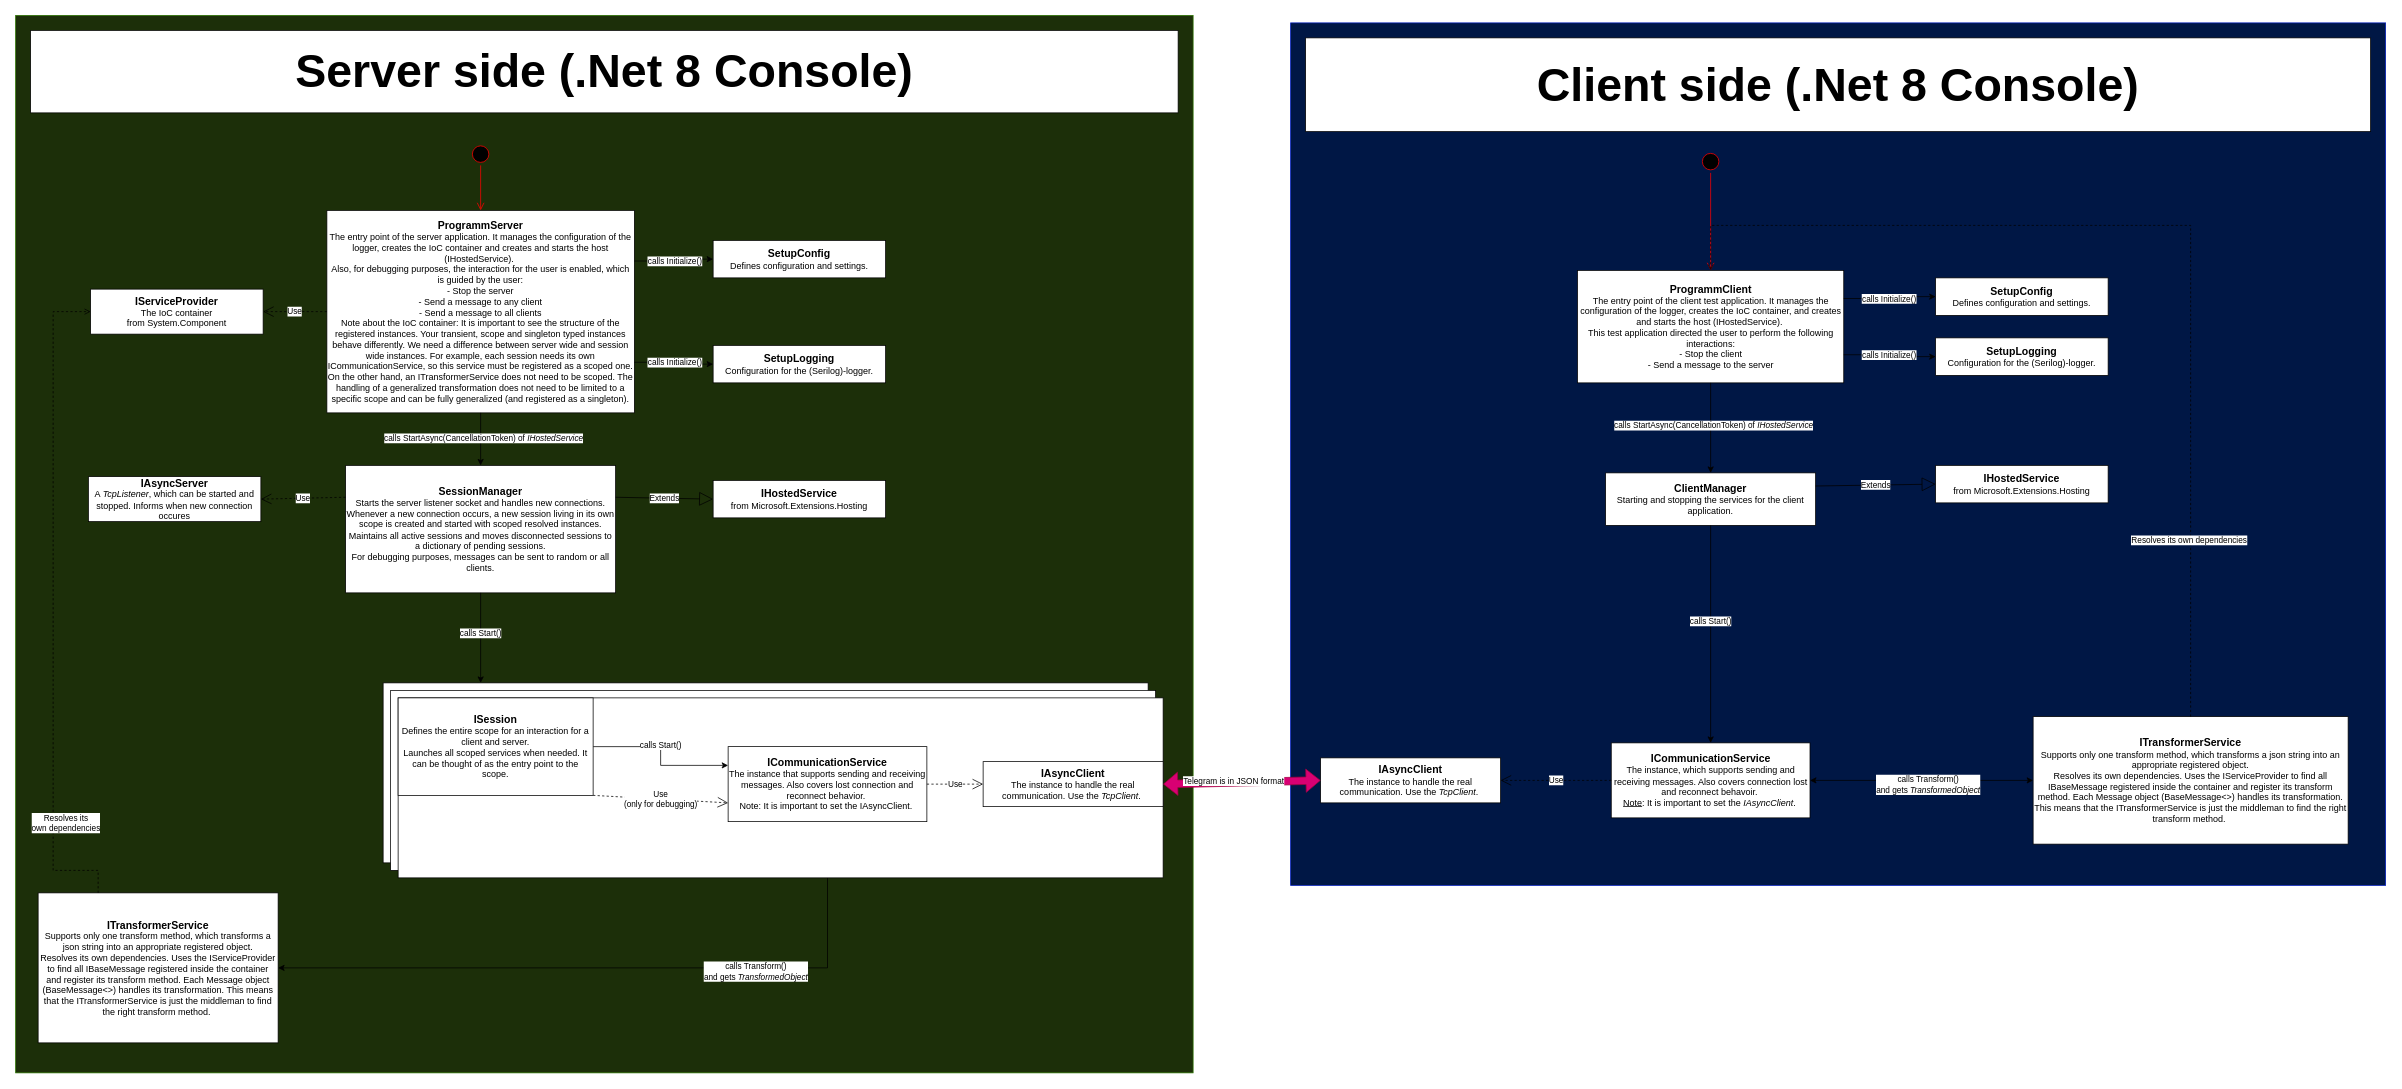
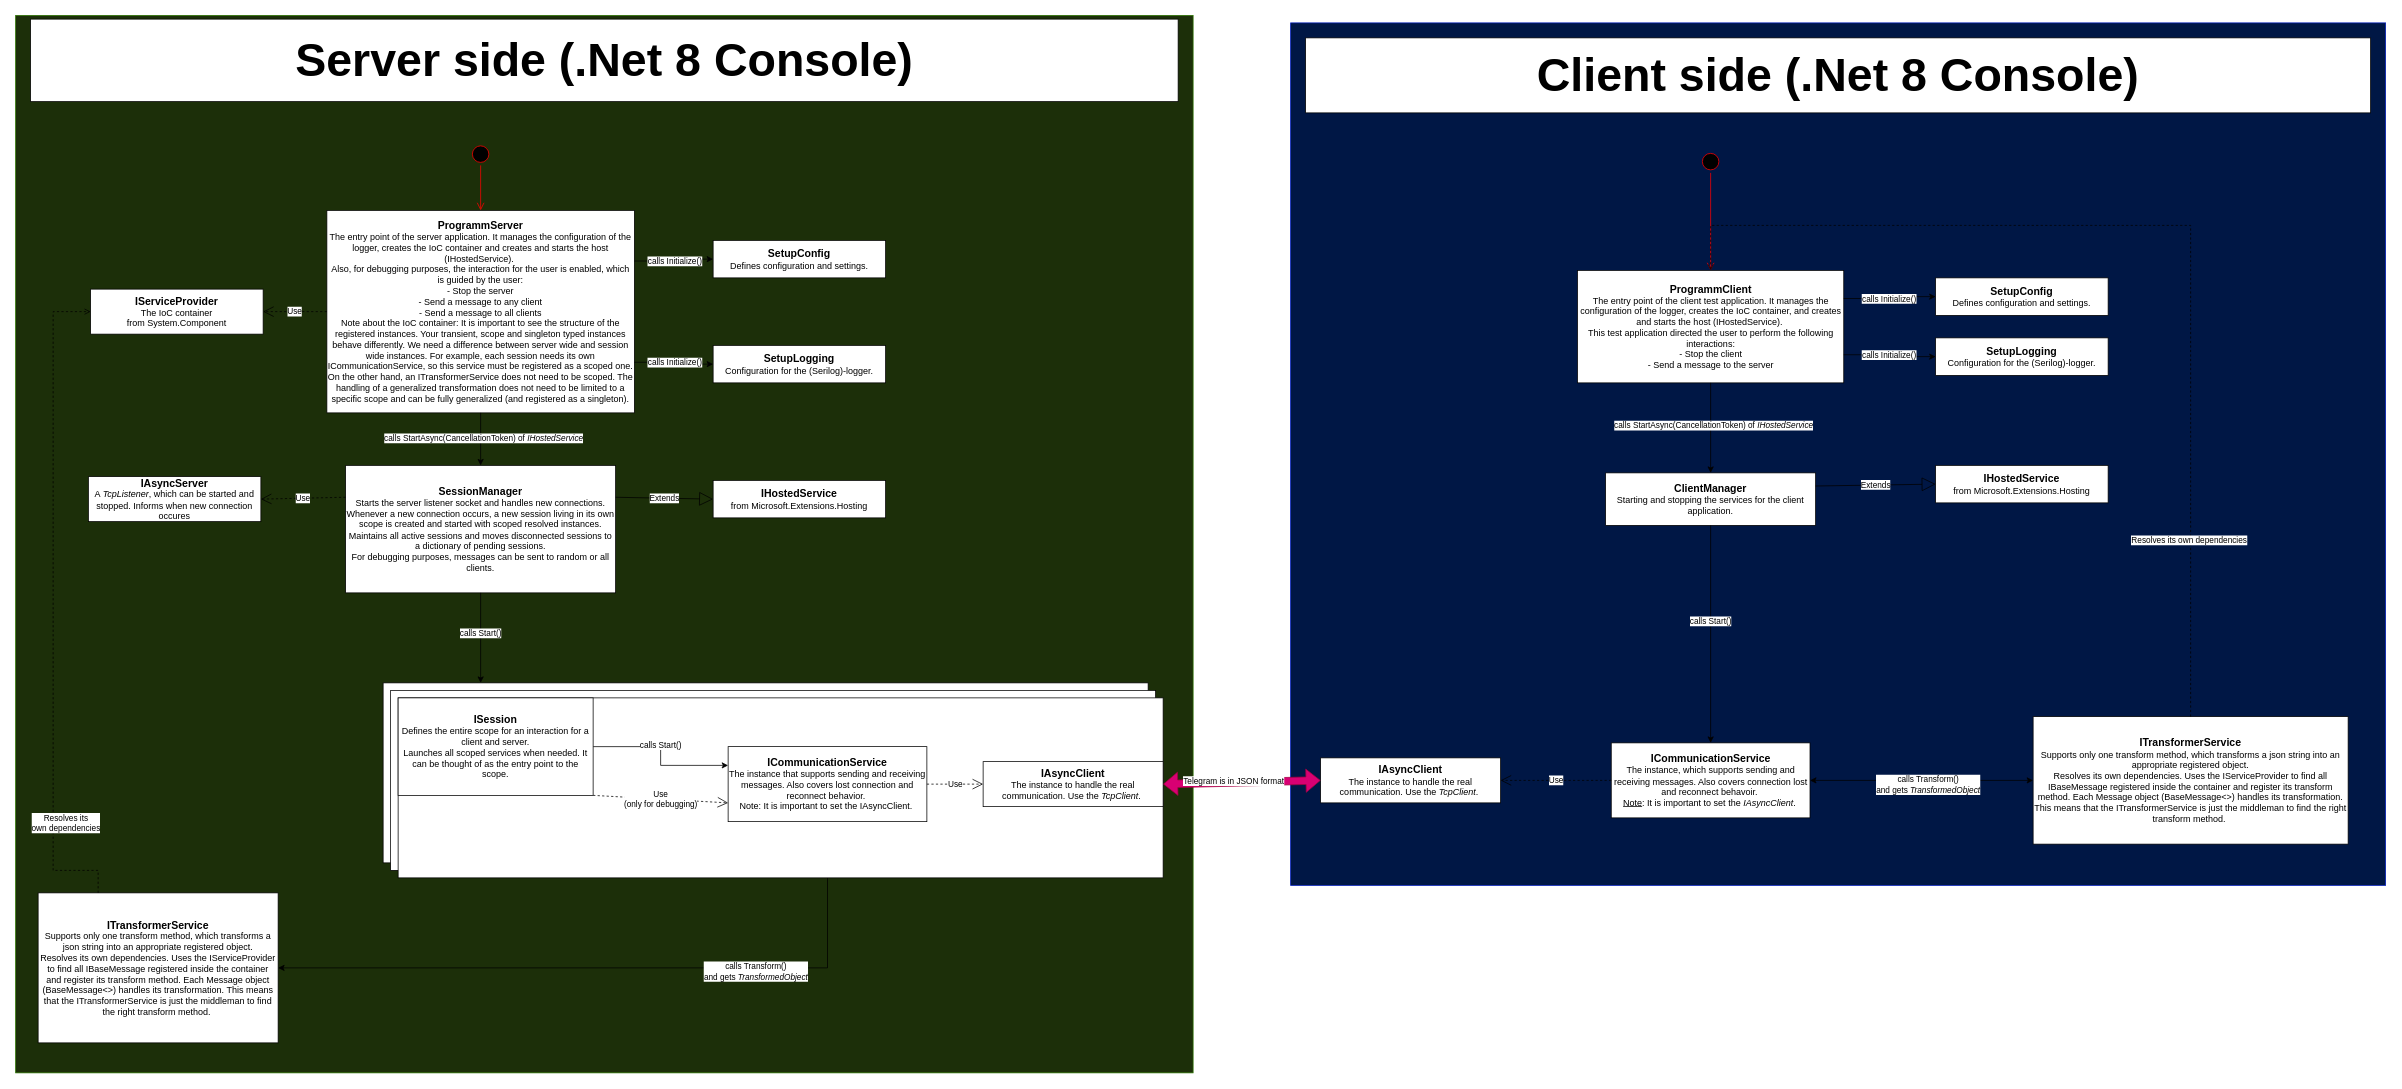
(604, 72) -> (604, 60)
(1838, 85) -> (1838, 75)
